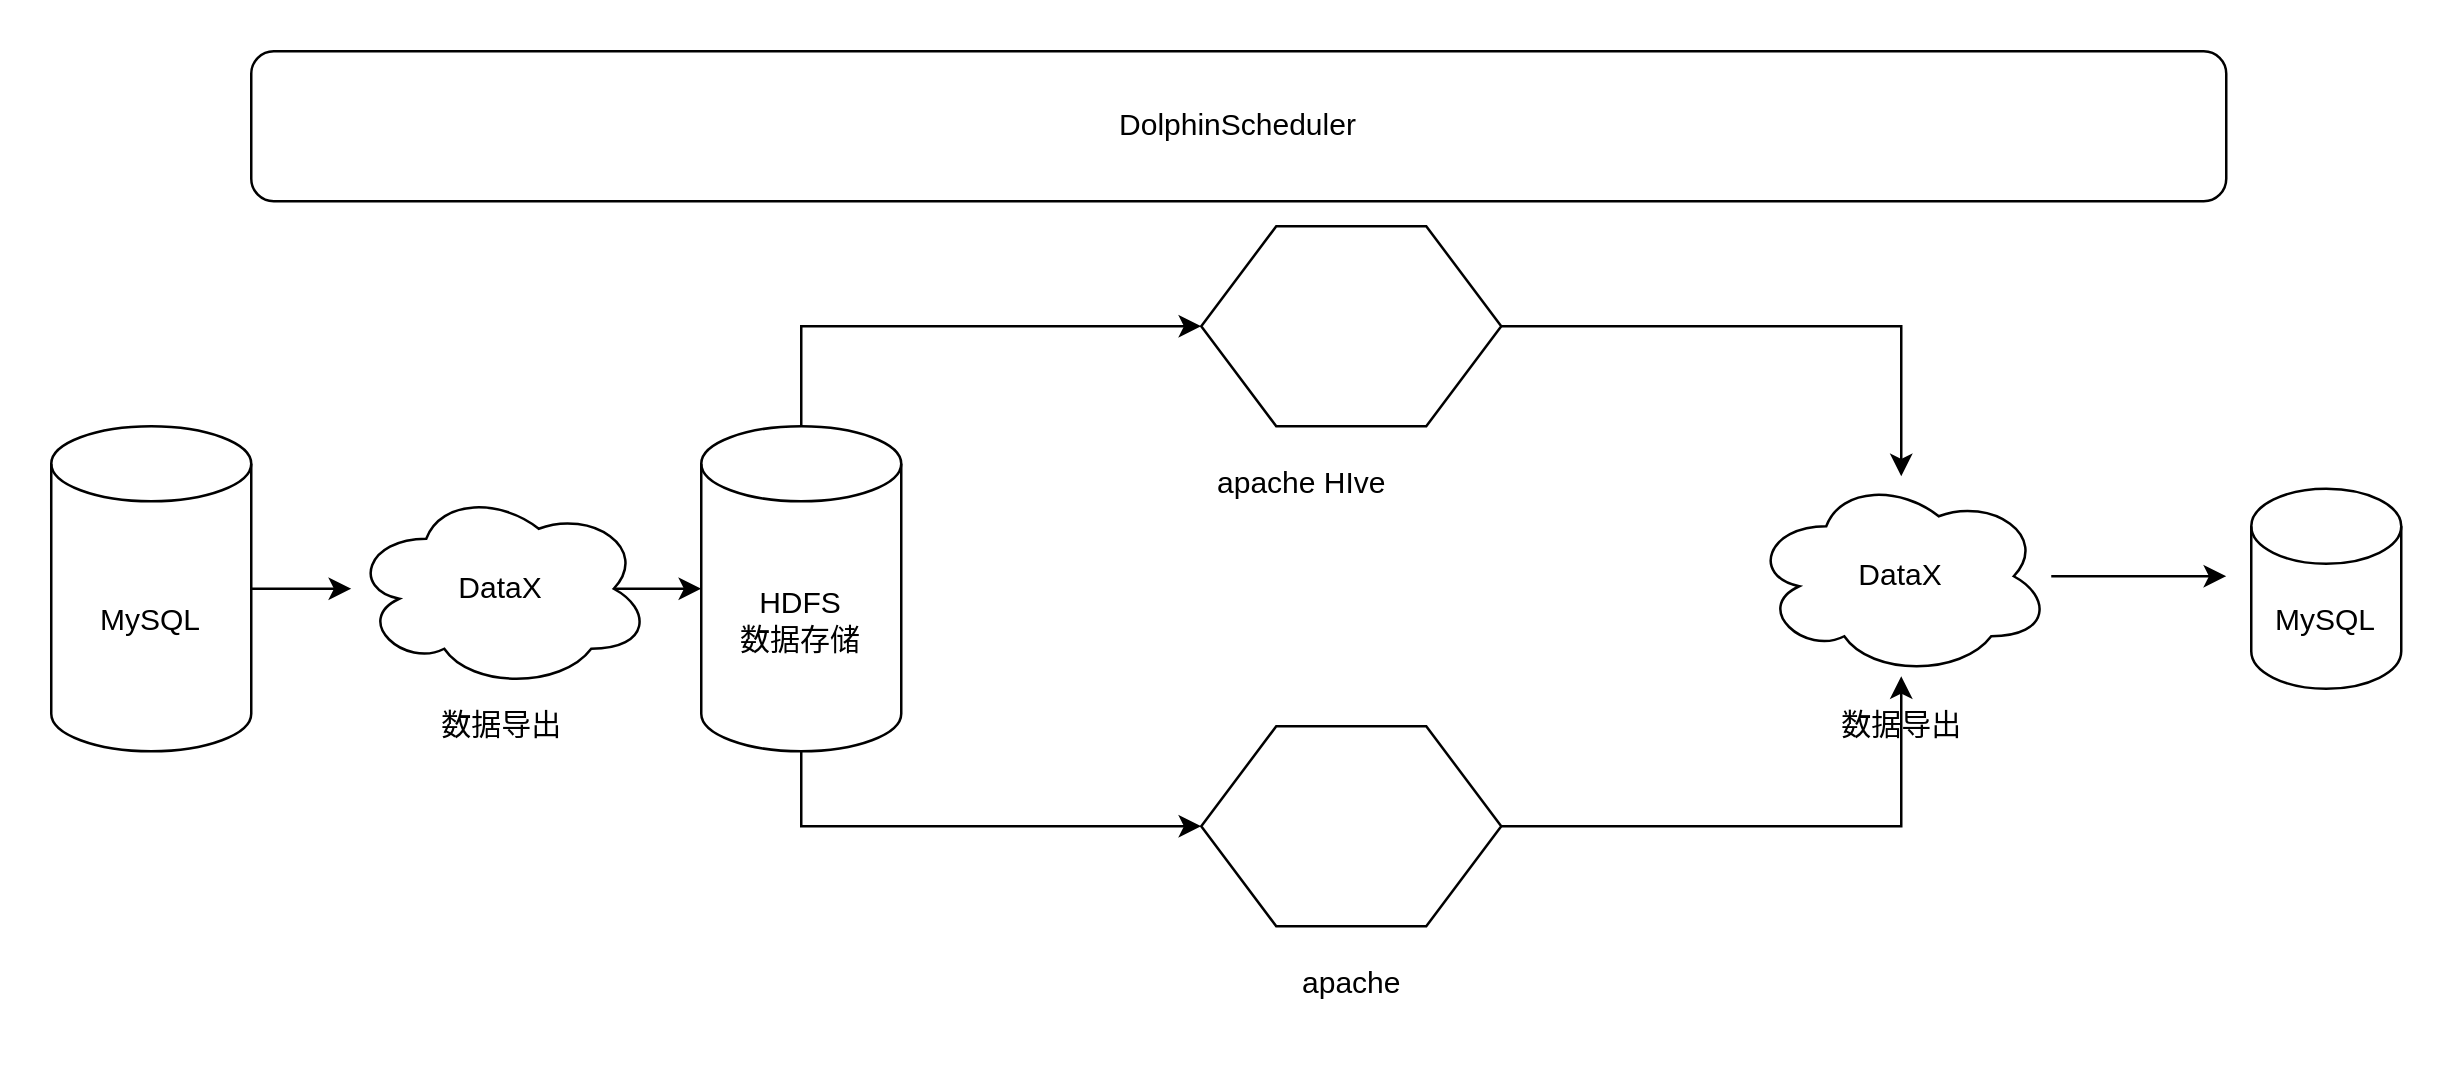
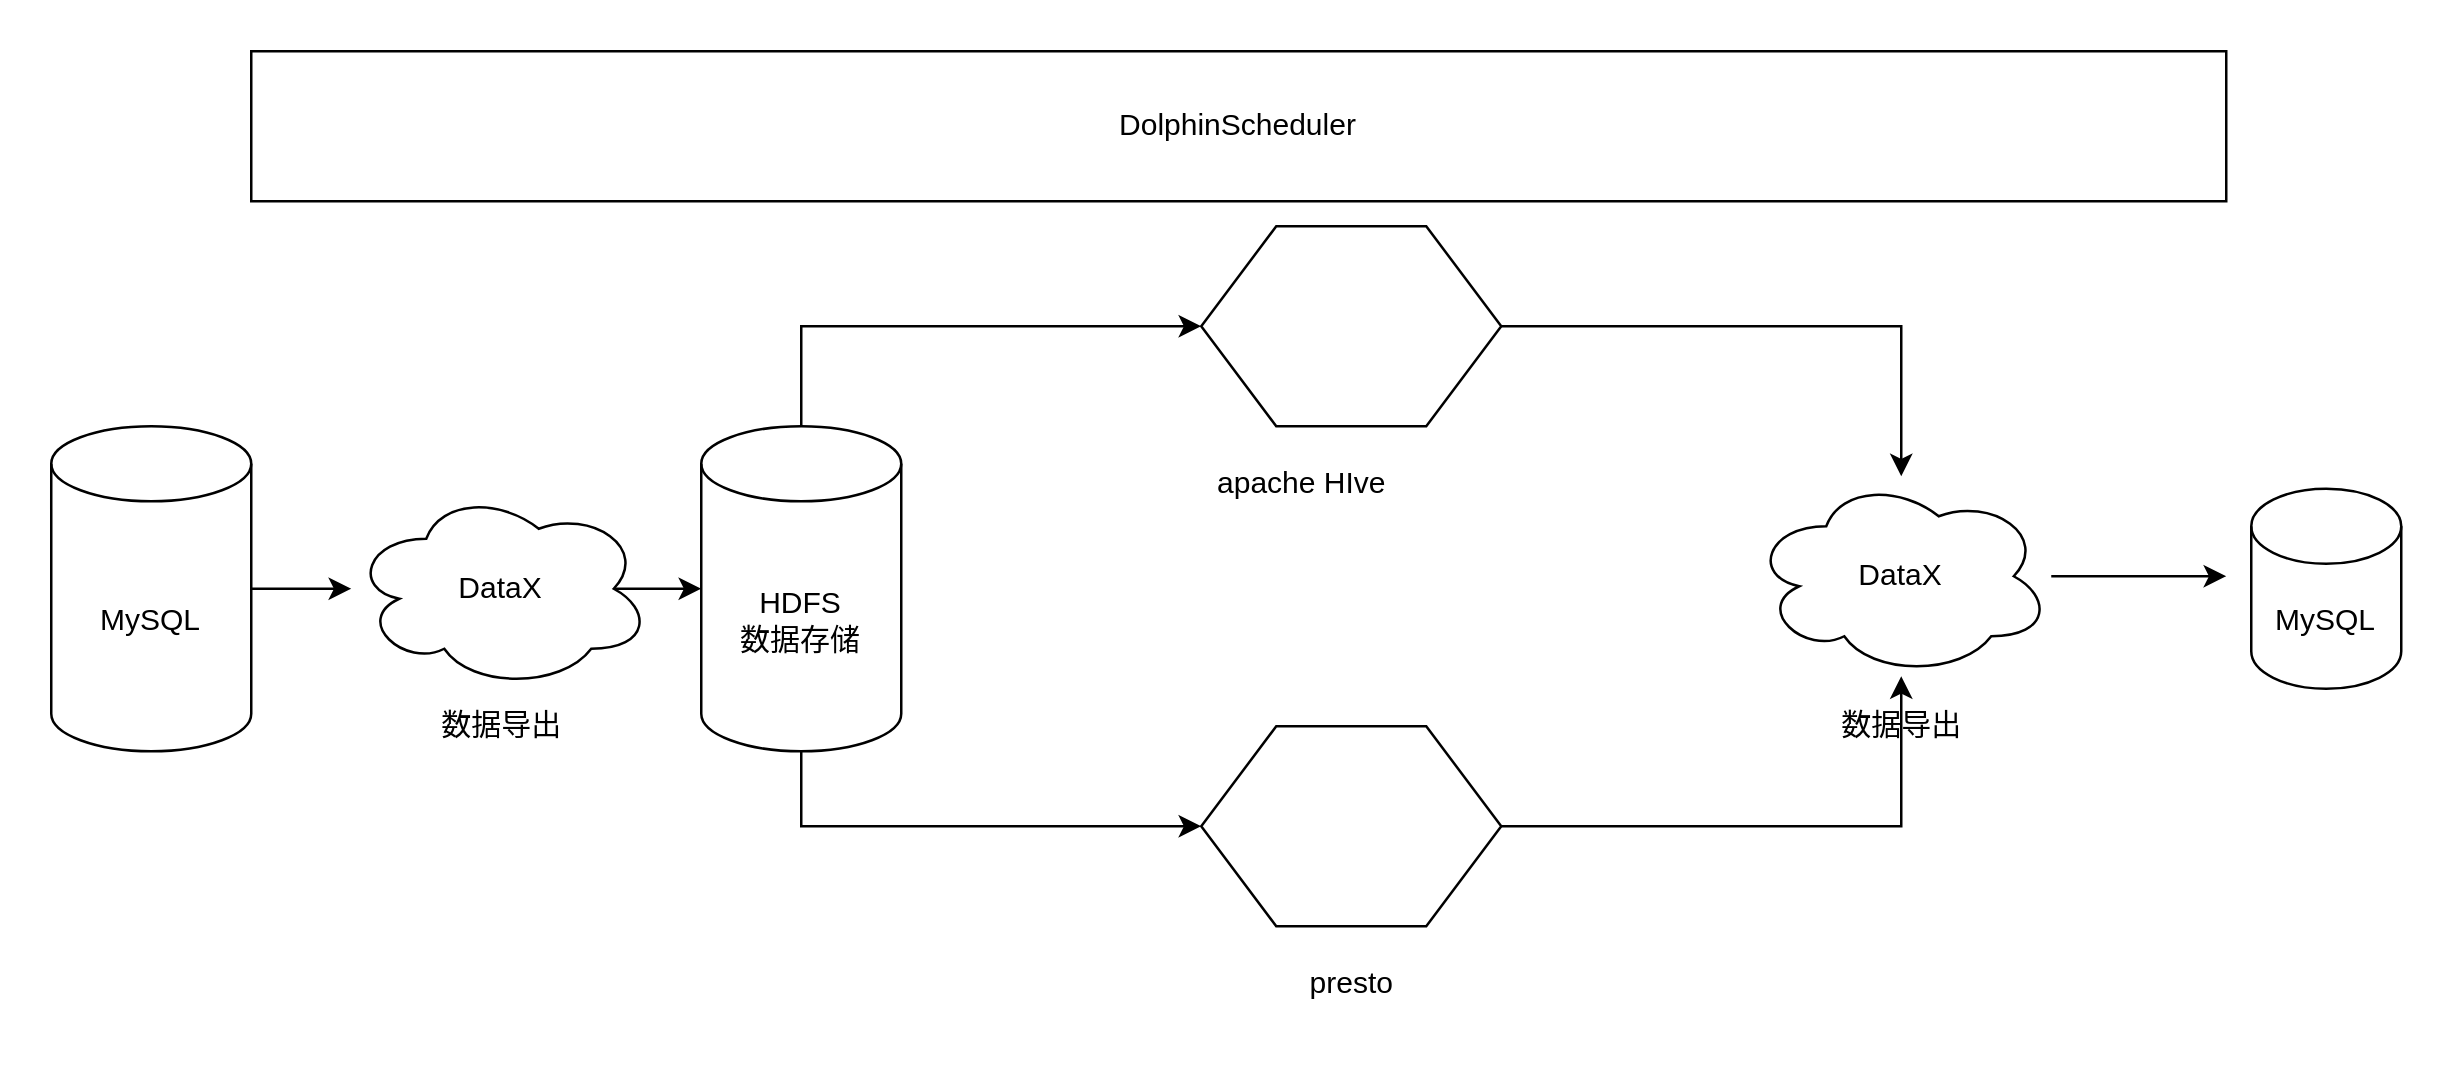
(1239, 126) -> (1239, 126)
(1353, 984) -> (1353, 984)
